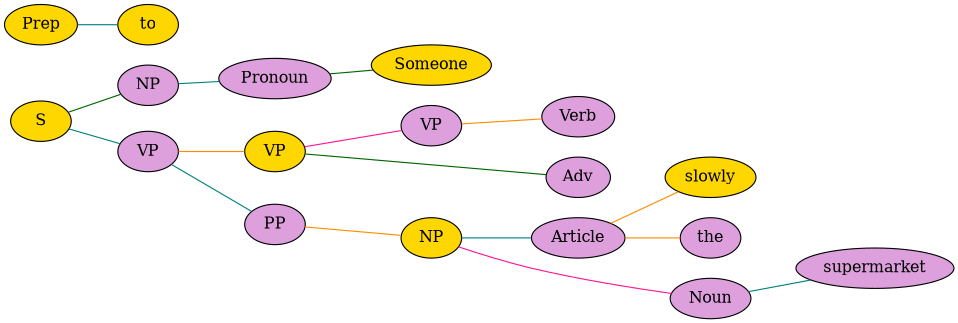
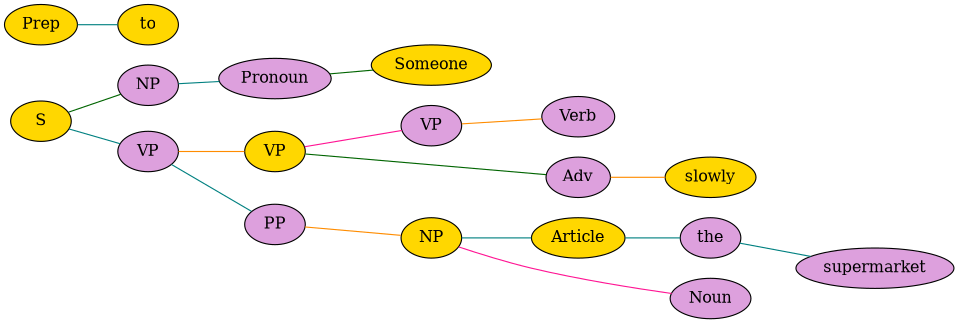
(645, 208) -> (638, 177)
(578, 238) -> (578, 238)
(653, 238) -> (653, 238)
(780, 286) -> (775, 250)
